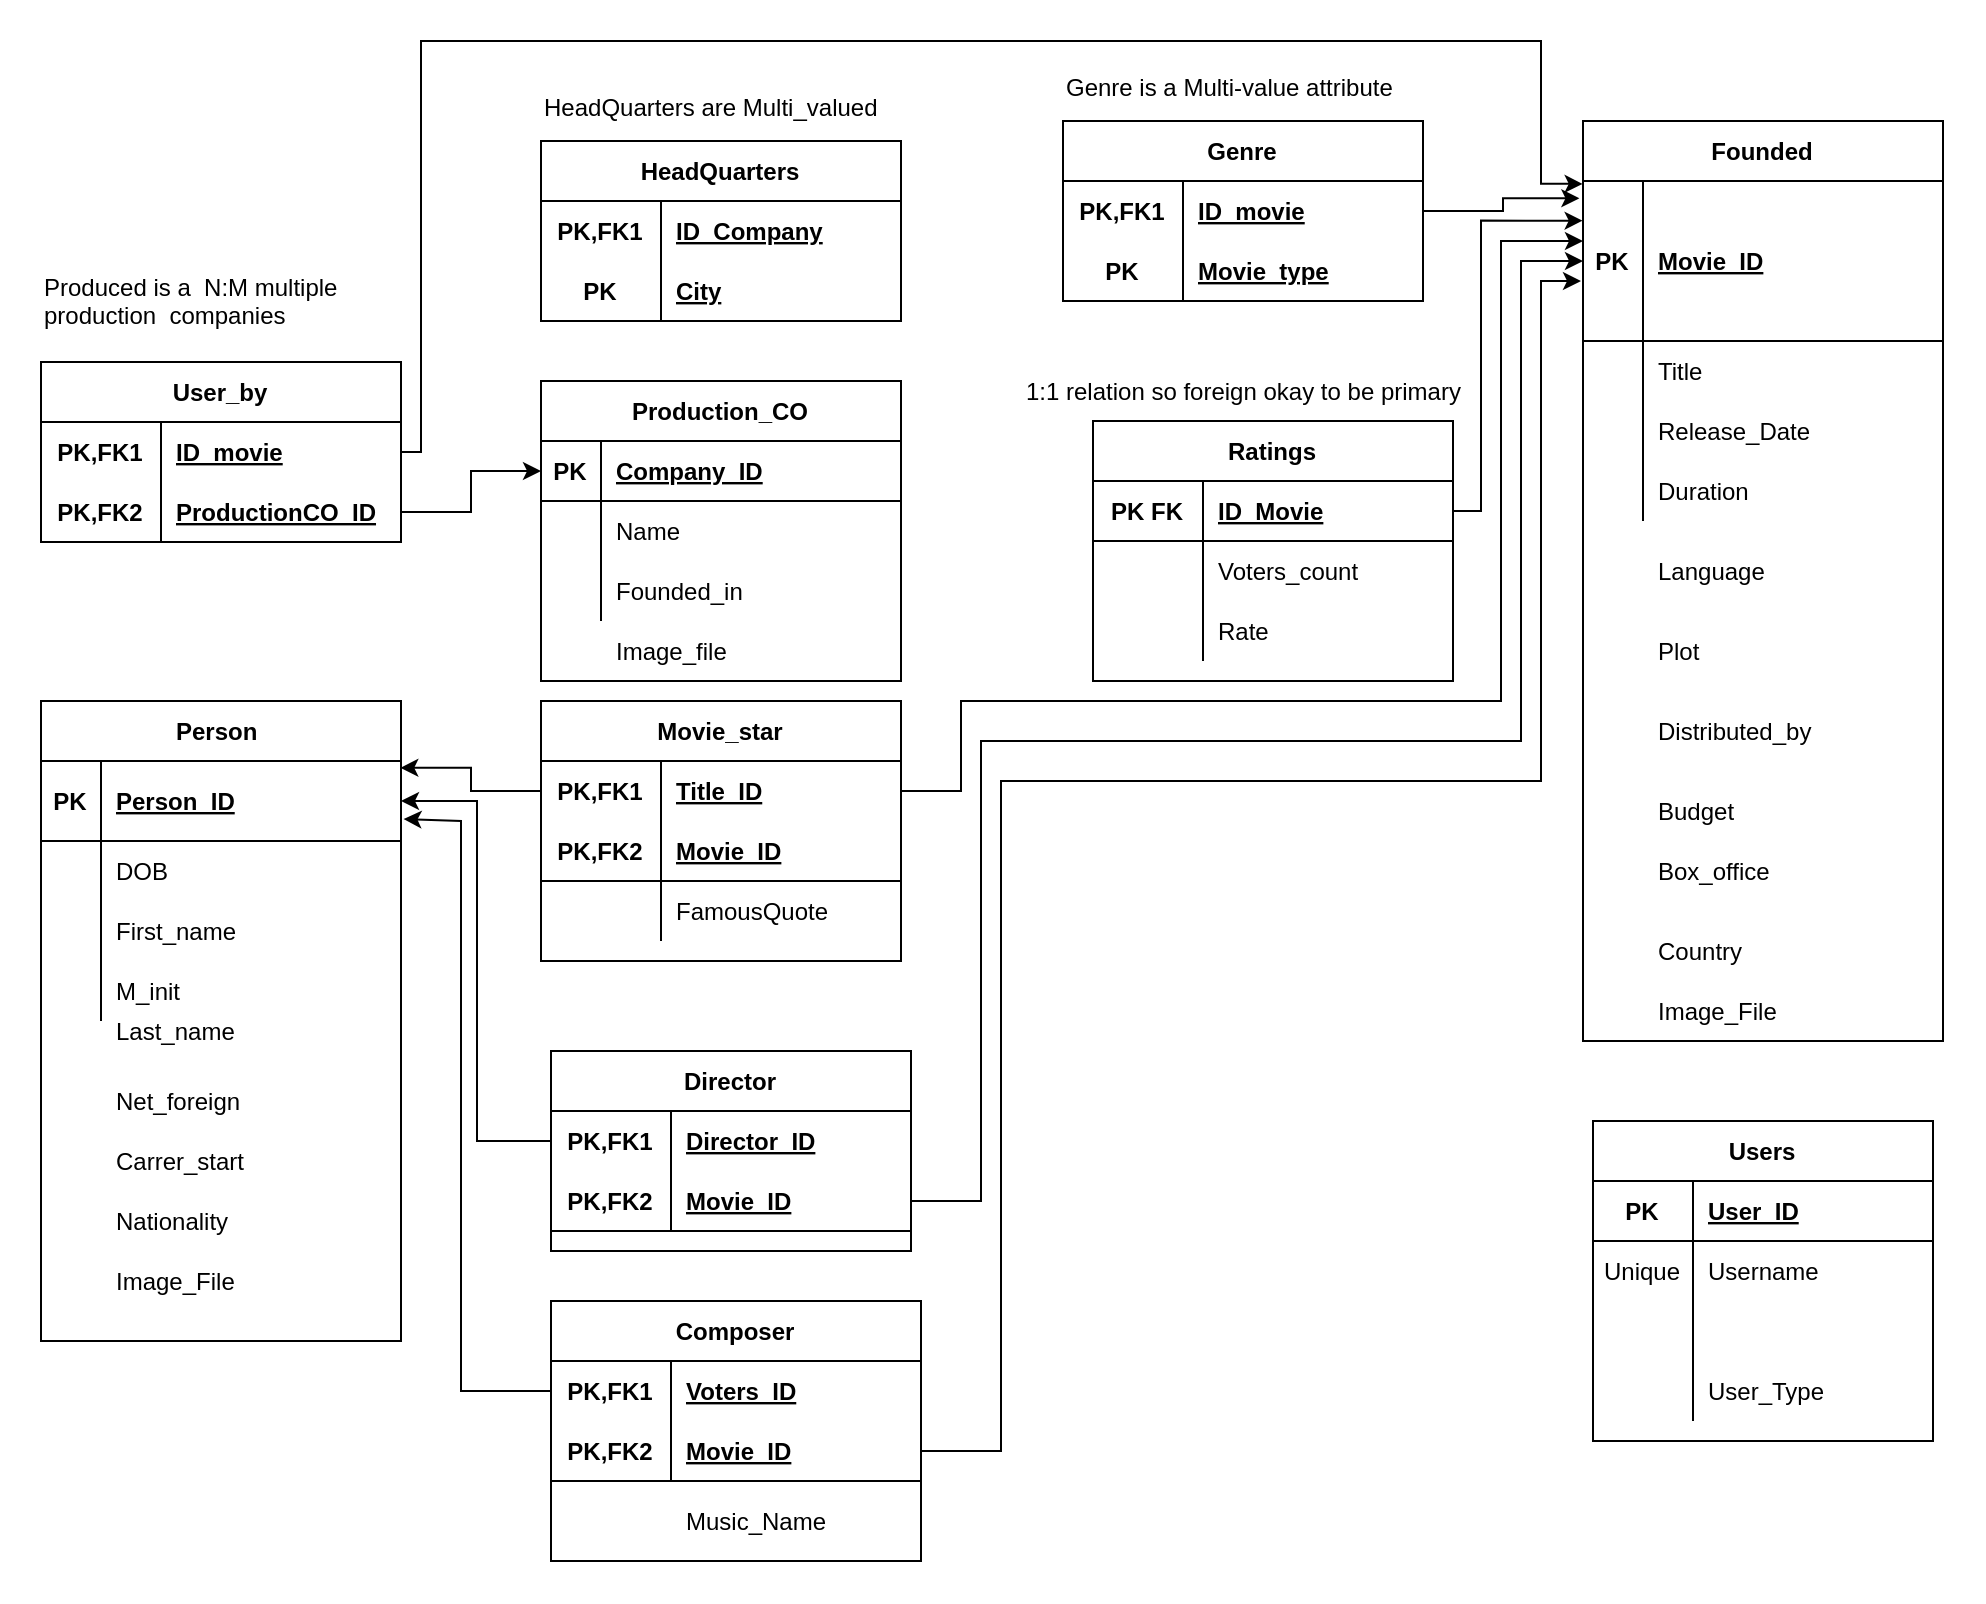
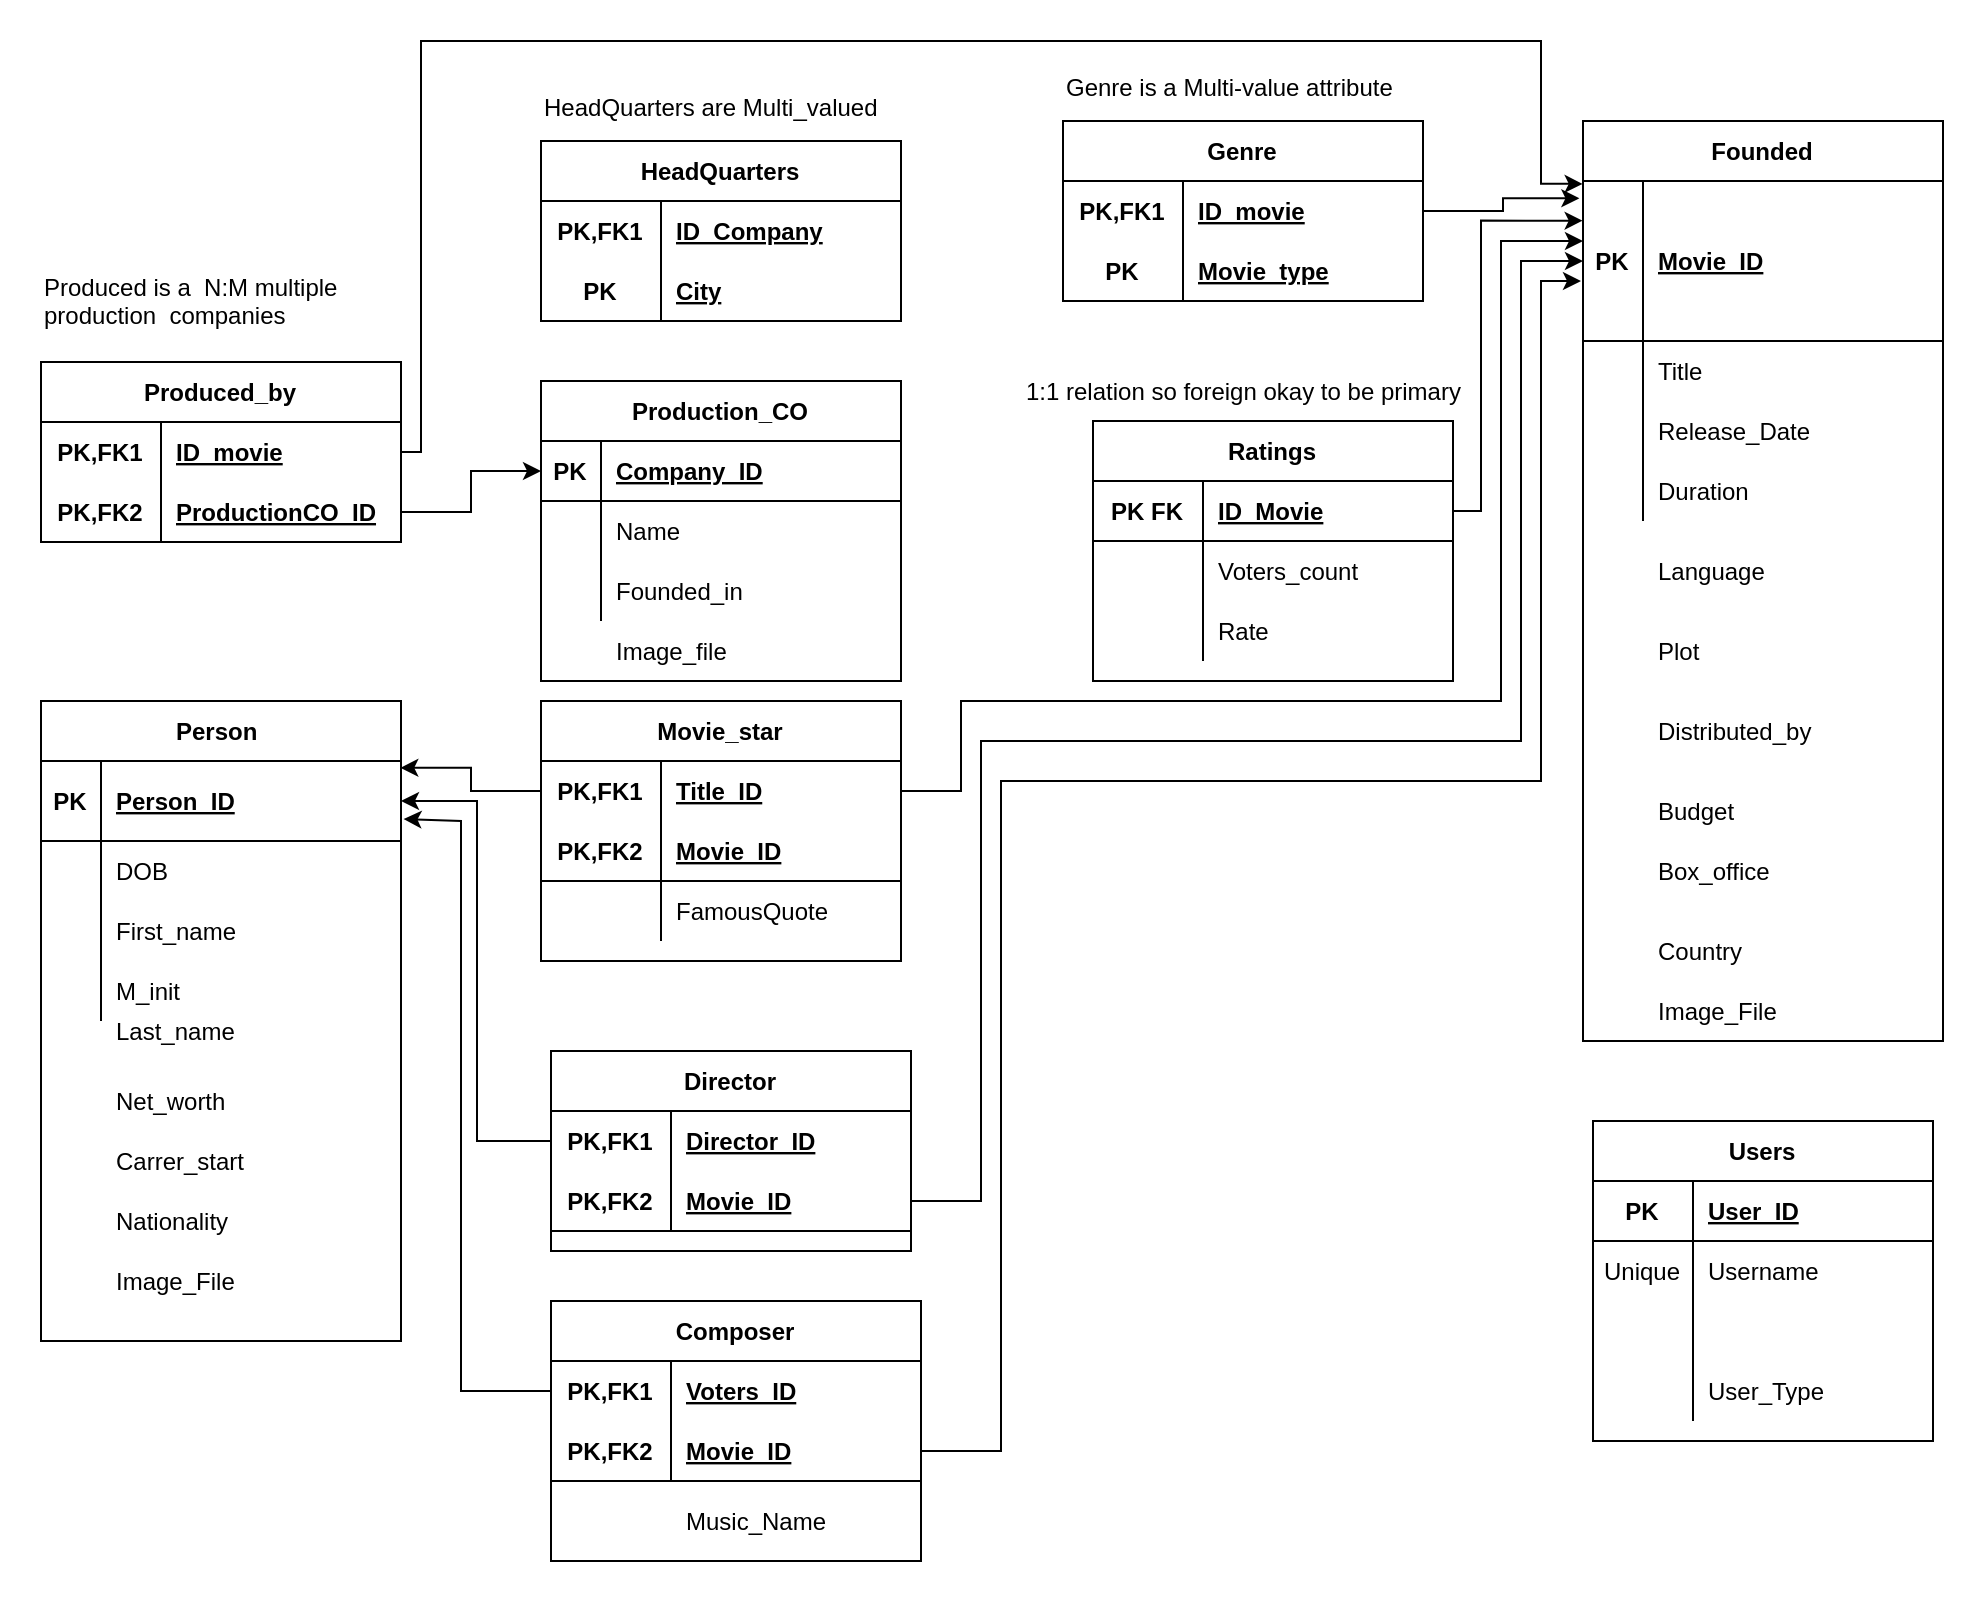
(220, 393) -> (220, 393)
(187, 1102) -> (176, 1102)
